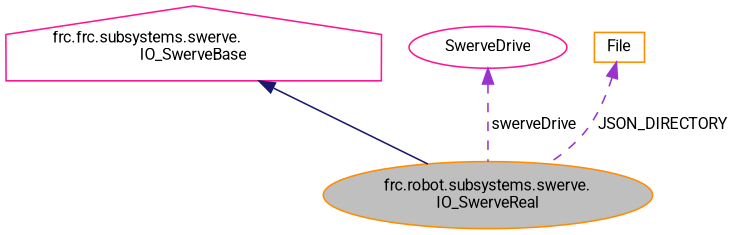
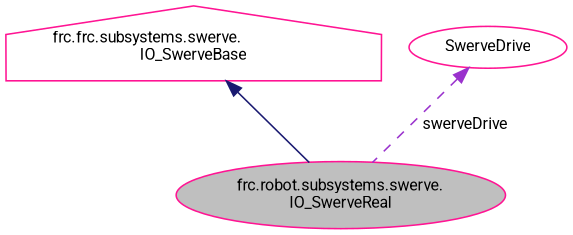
(619, 47) -> none
(488, 195) -> (341, 195)
